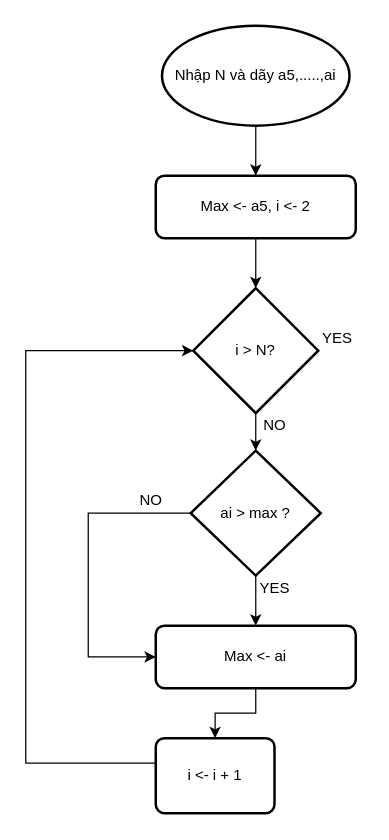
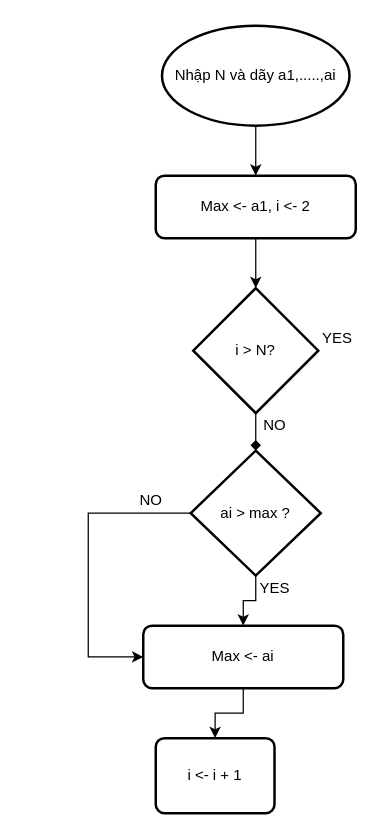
(256, 76) -> (256, 76)
(256, 207) -> (256, 207)
(256, 440) -> (256, 439)
(26, 542) -> none
(256, 657) -> (243, 657)
